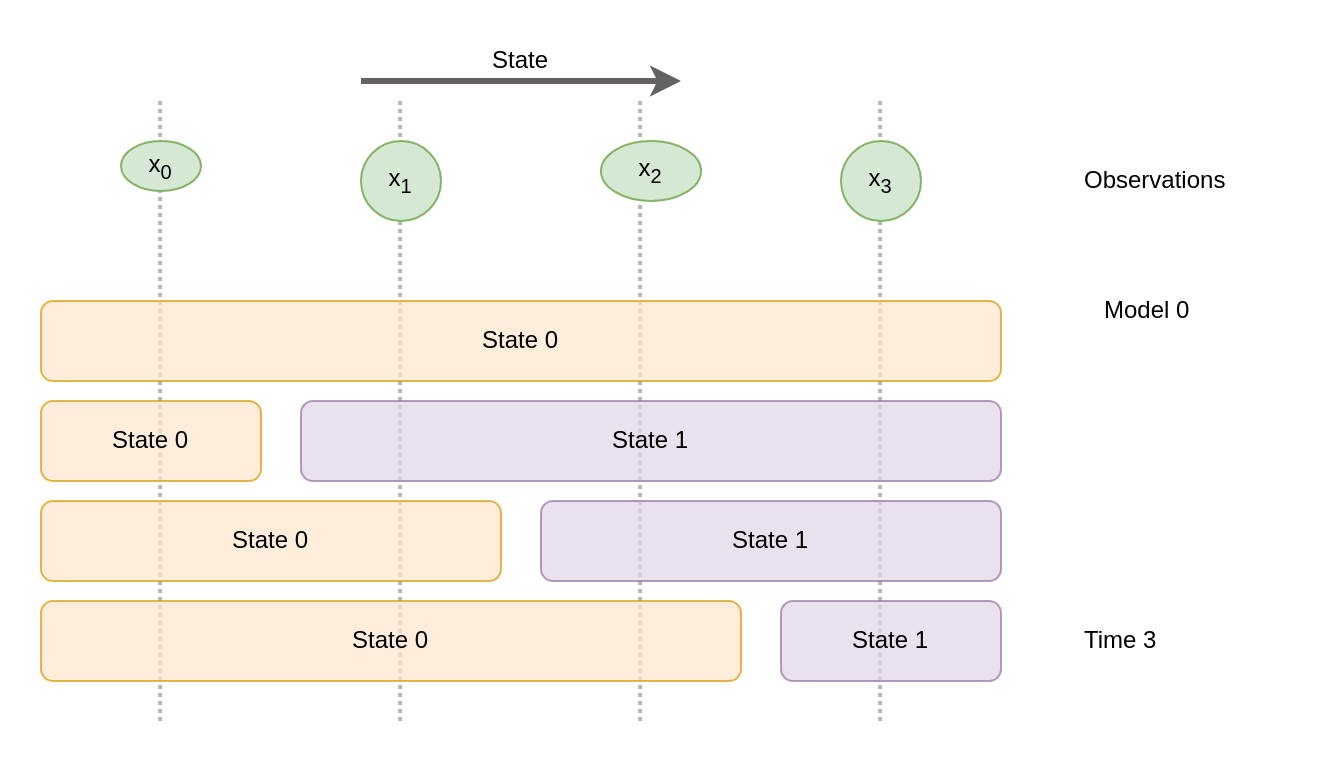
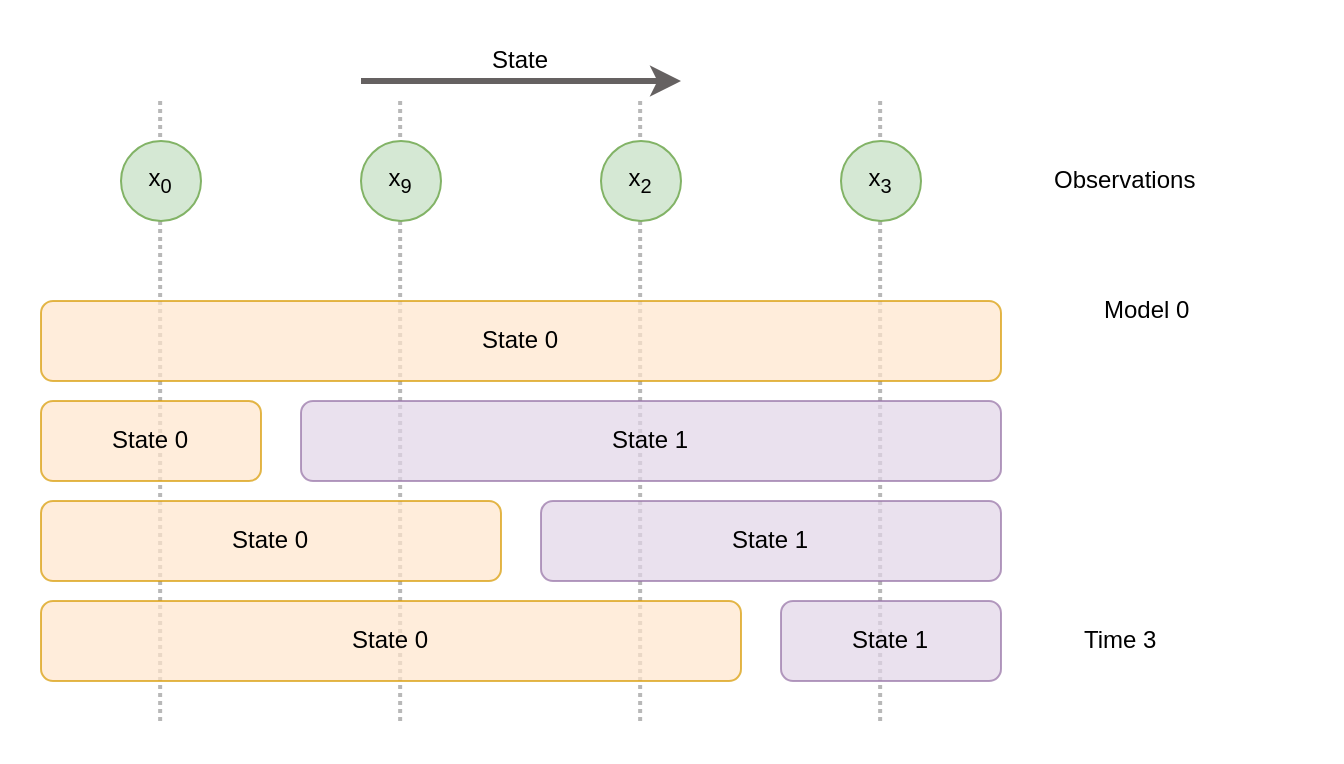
(161, 166) -> (161, 181)
(651, 171) -> (641, 181)
(401, 181) -> (401, 181)
(1161, 181) -> (1131, 181)
